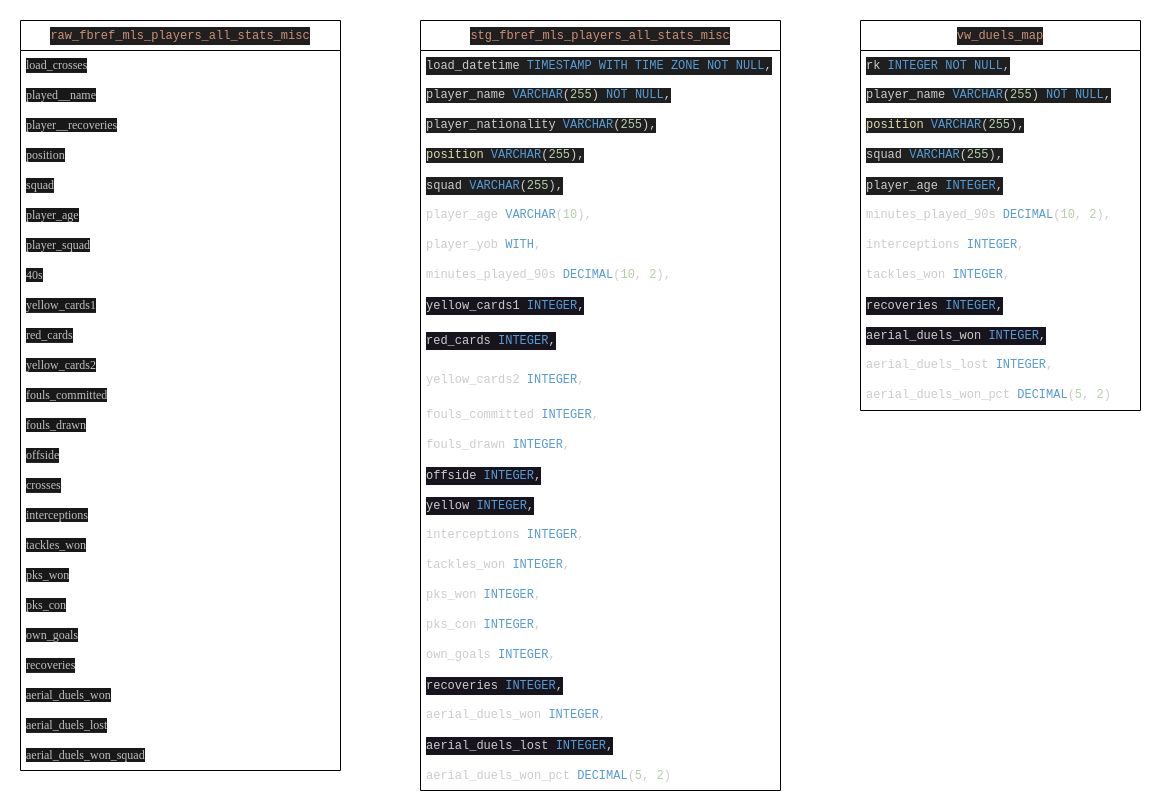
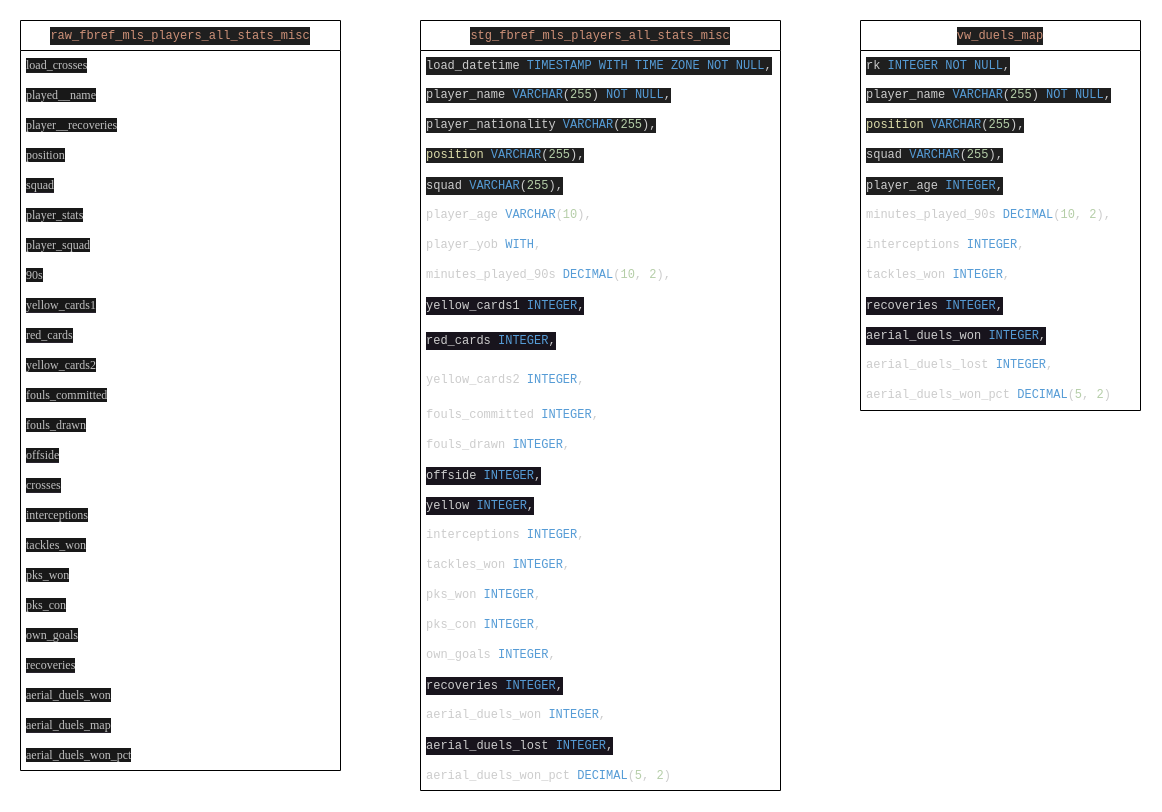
(59, 216) -> (65, 216)
(37, 276) -> (37, 276)
(77, 726) -> (76, 726)
(96, 756) -> (89, 756)
